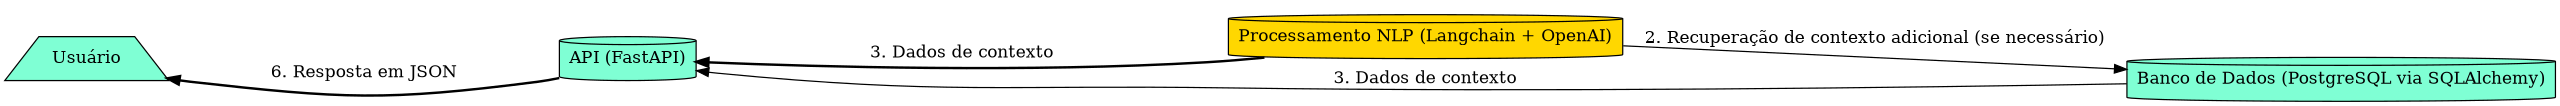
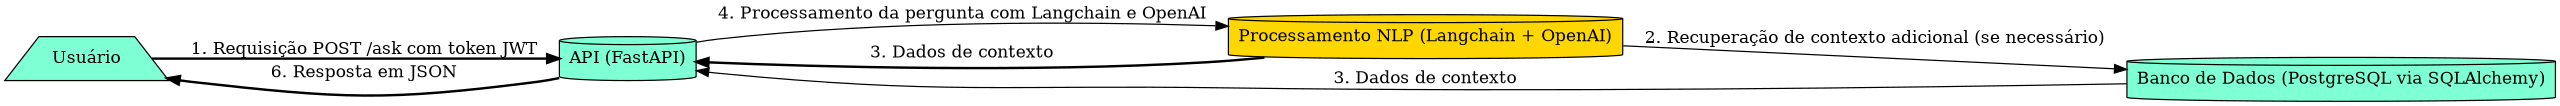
none -> (956, 24)
none -> (349, 59)
